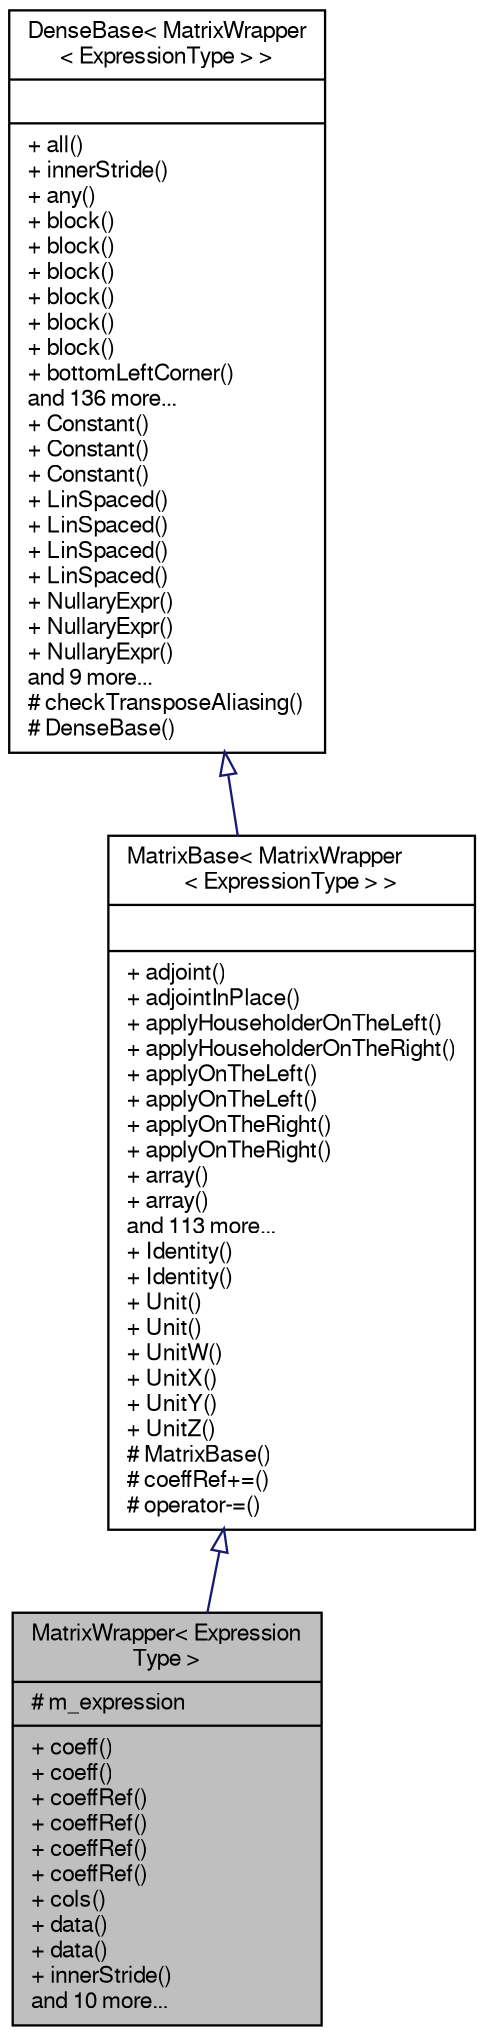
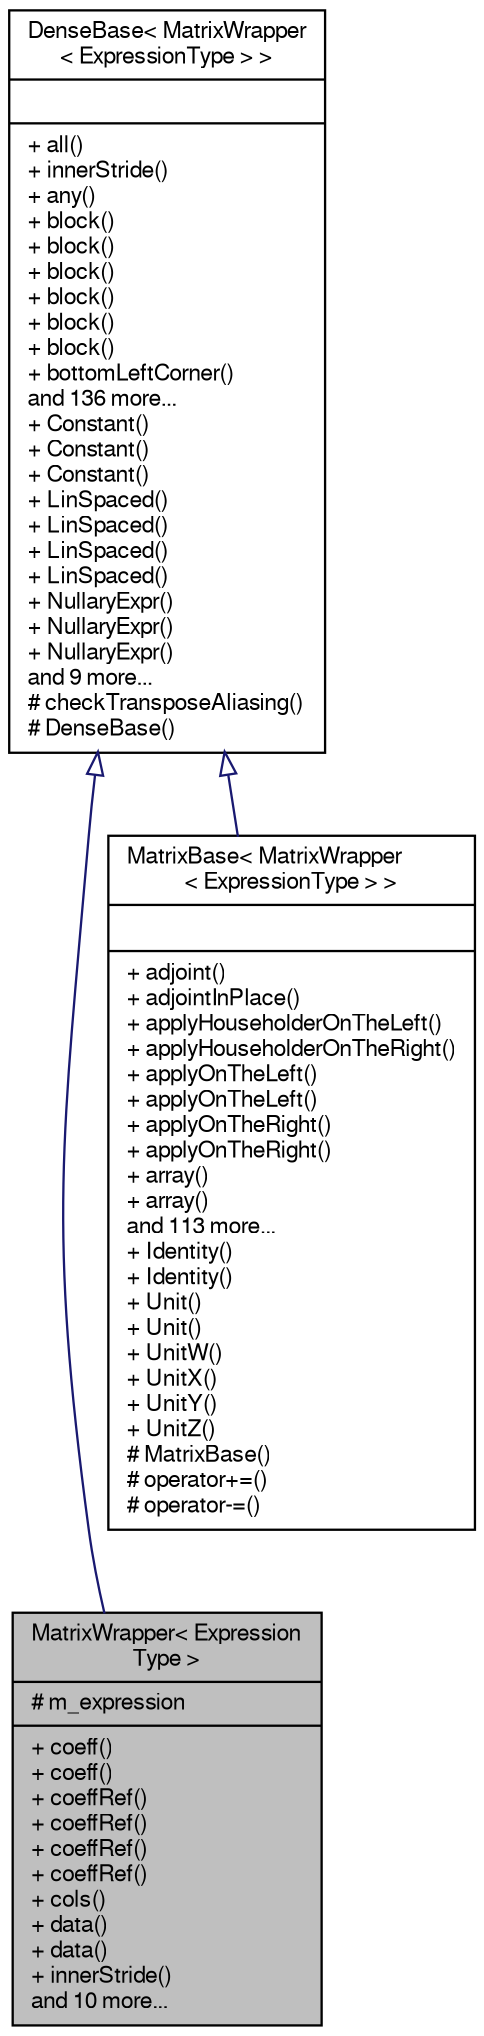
(198, 1480) -> (197, 1480)
(213, 1583) -> (64, 1195)
